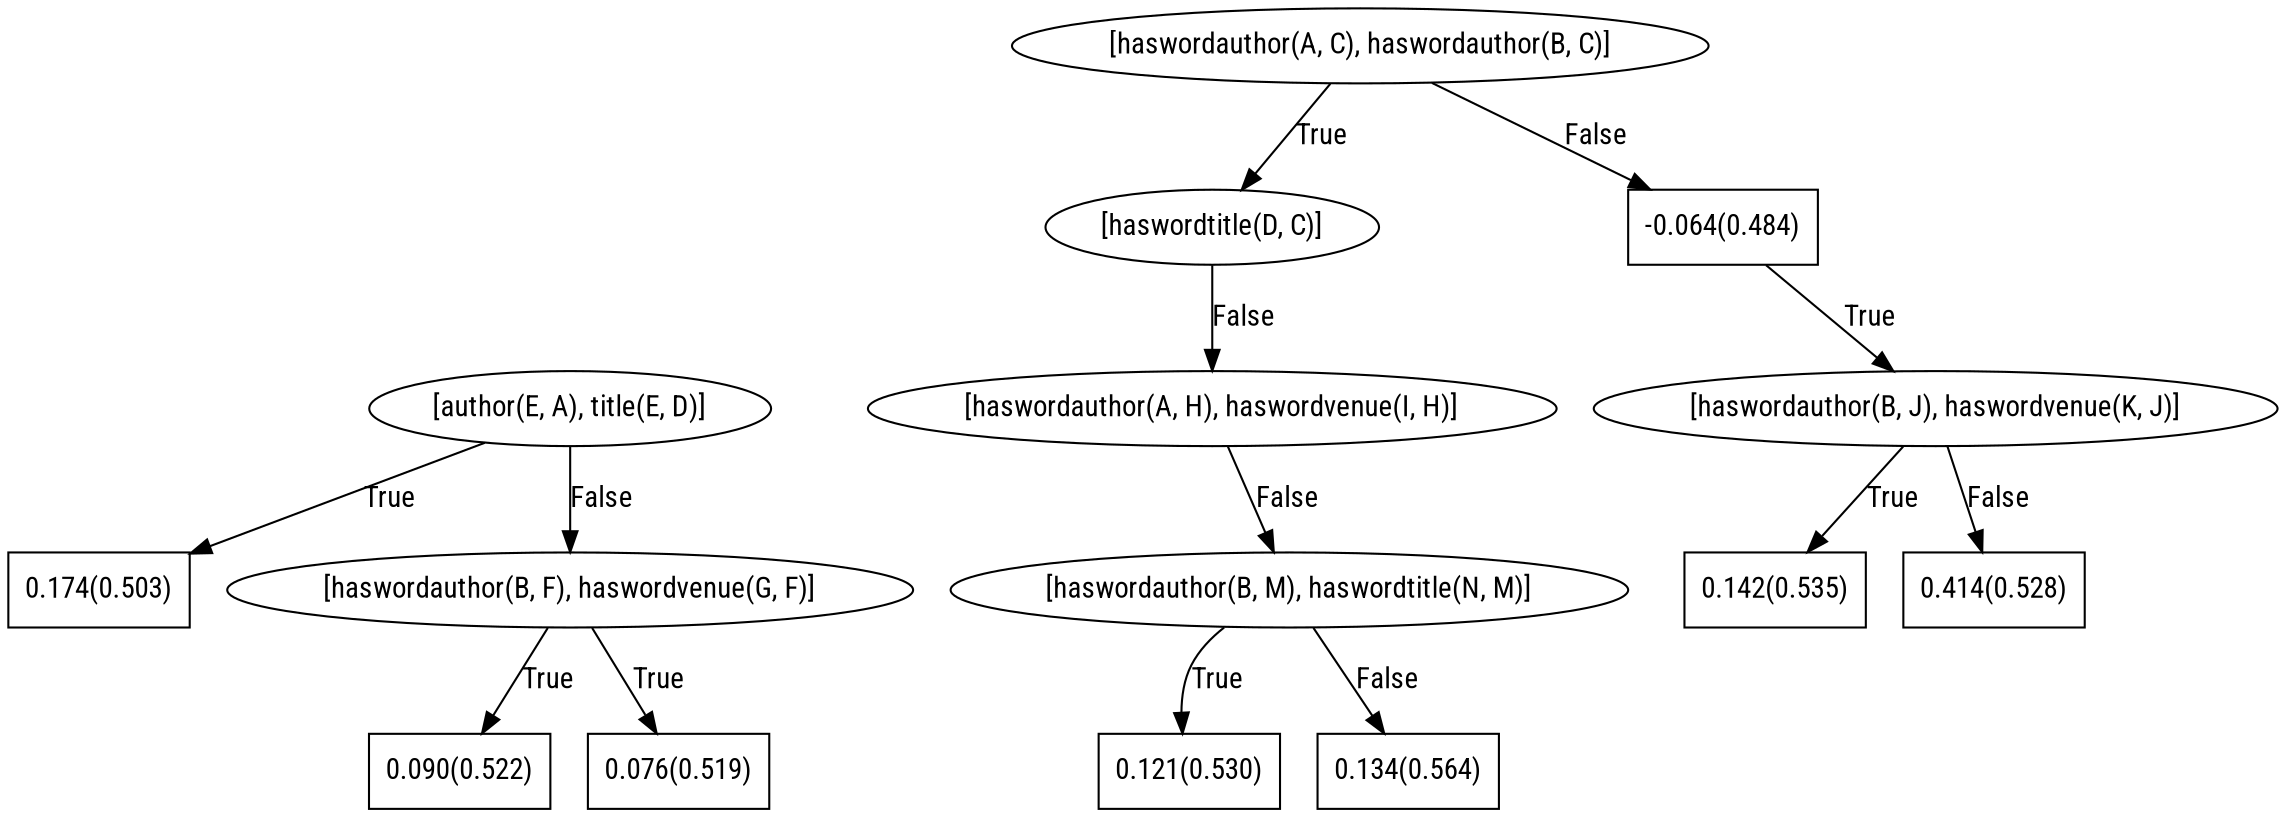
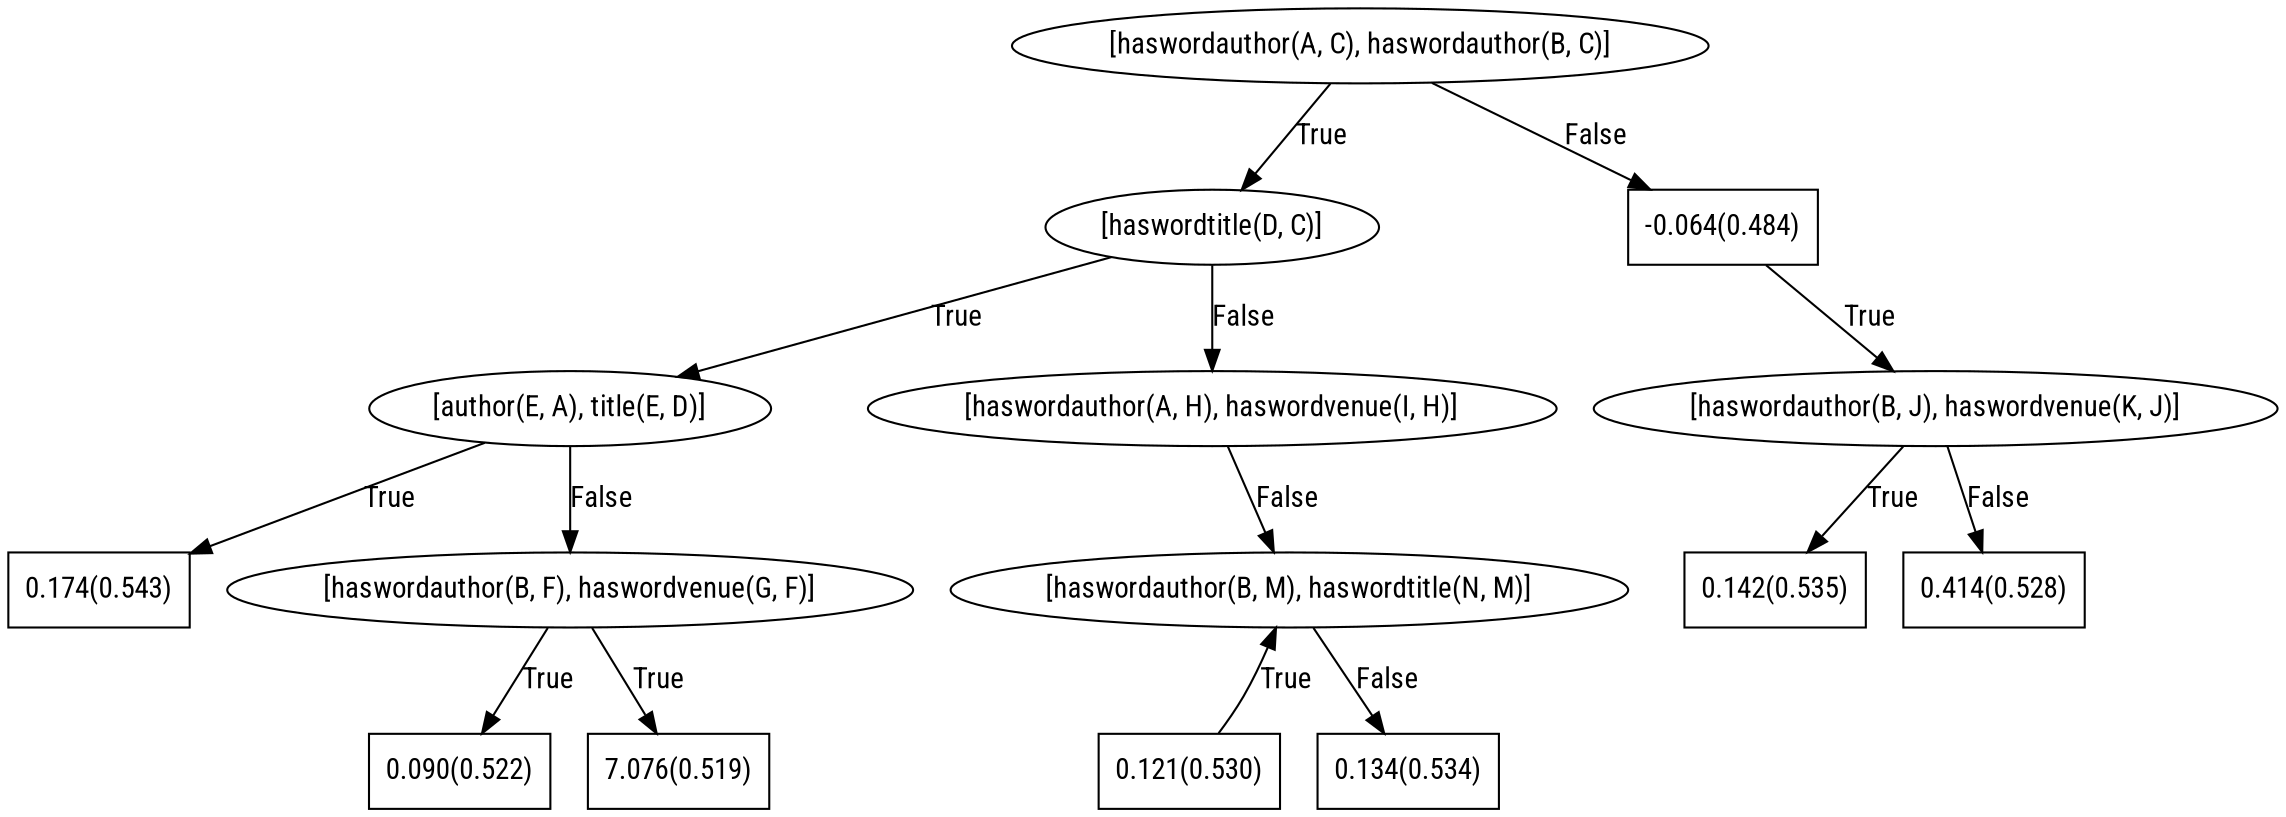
none -> (905, 314)
(99, 590) -> (99, 590)
(1192, 665) -> (1246, 692)
(679, 771) -> (679, 771)
(1408, 771) -> (1408, 771)
